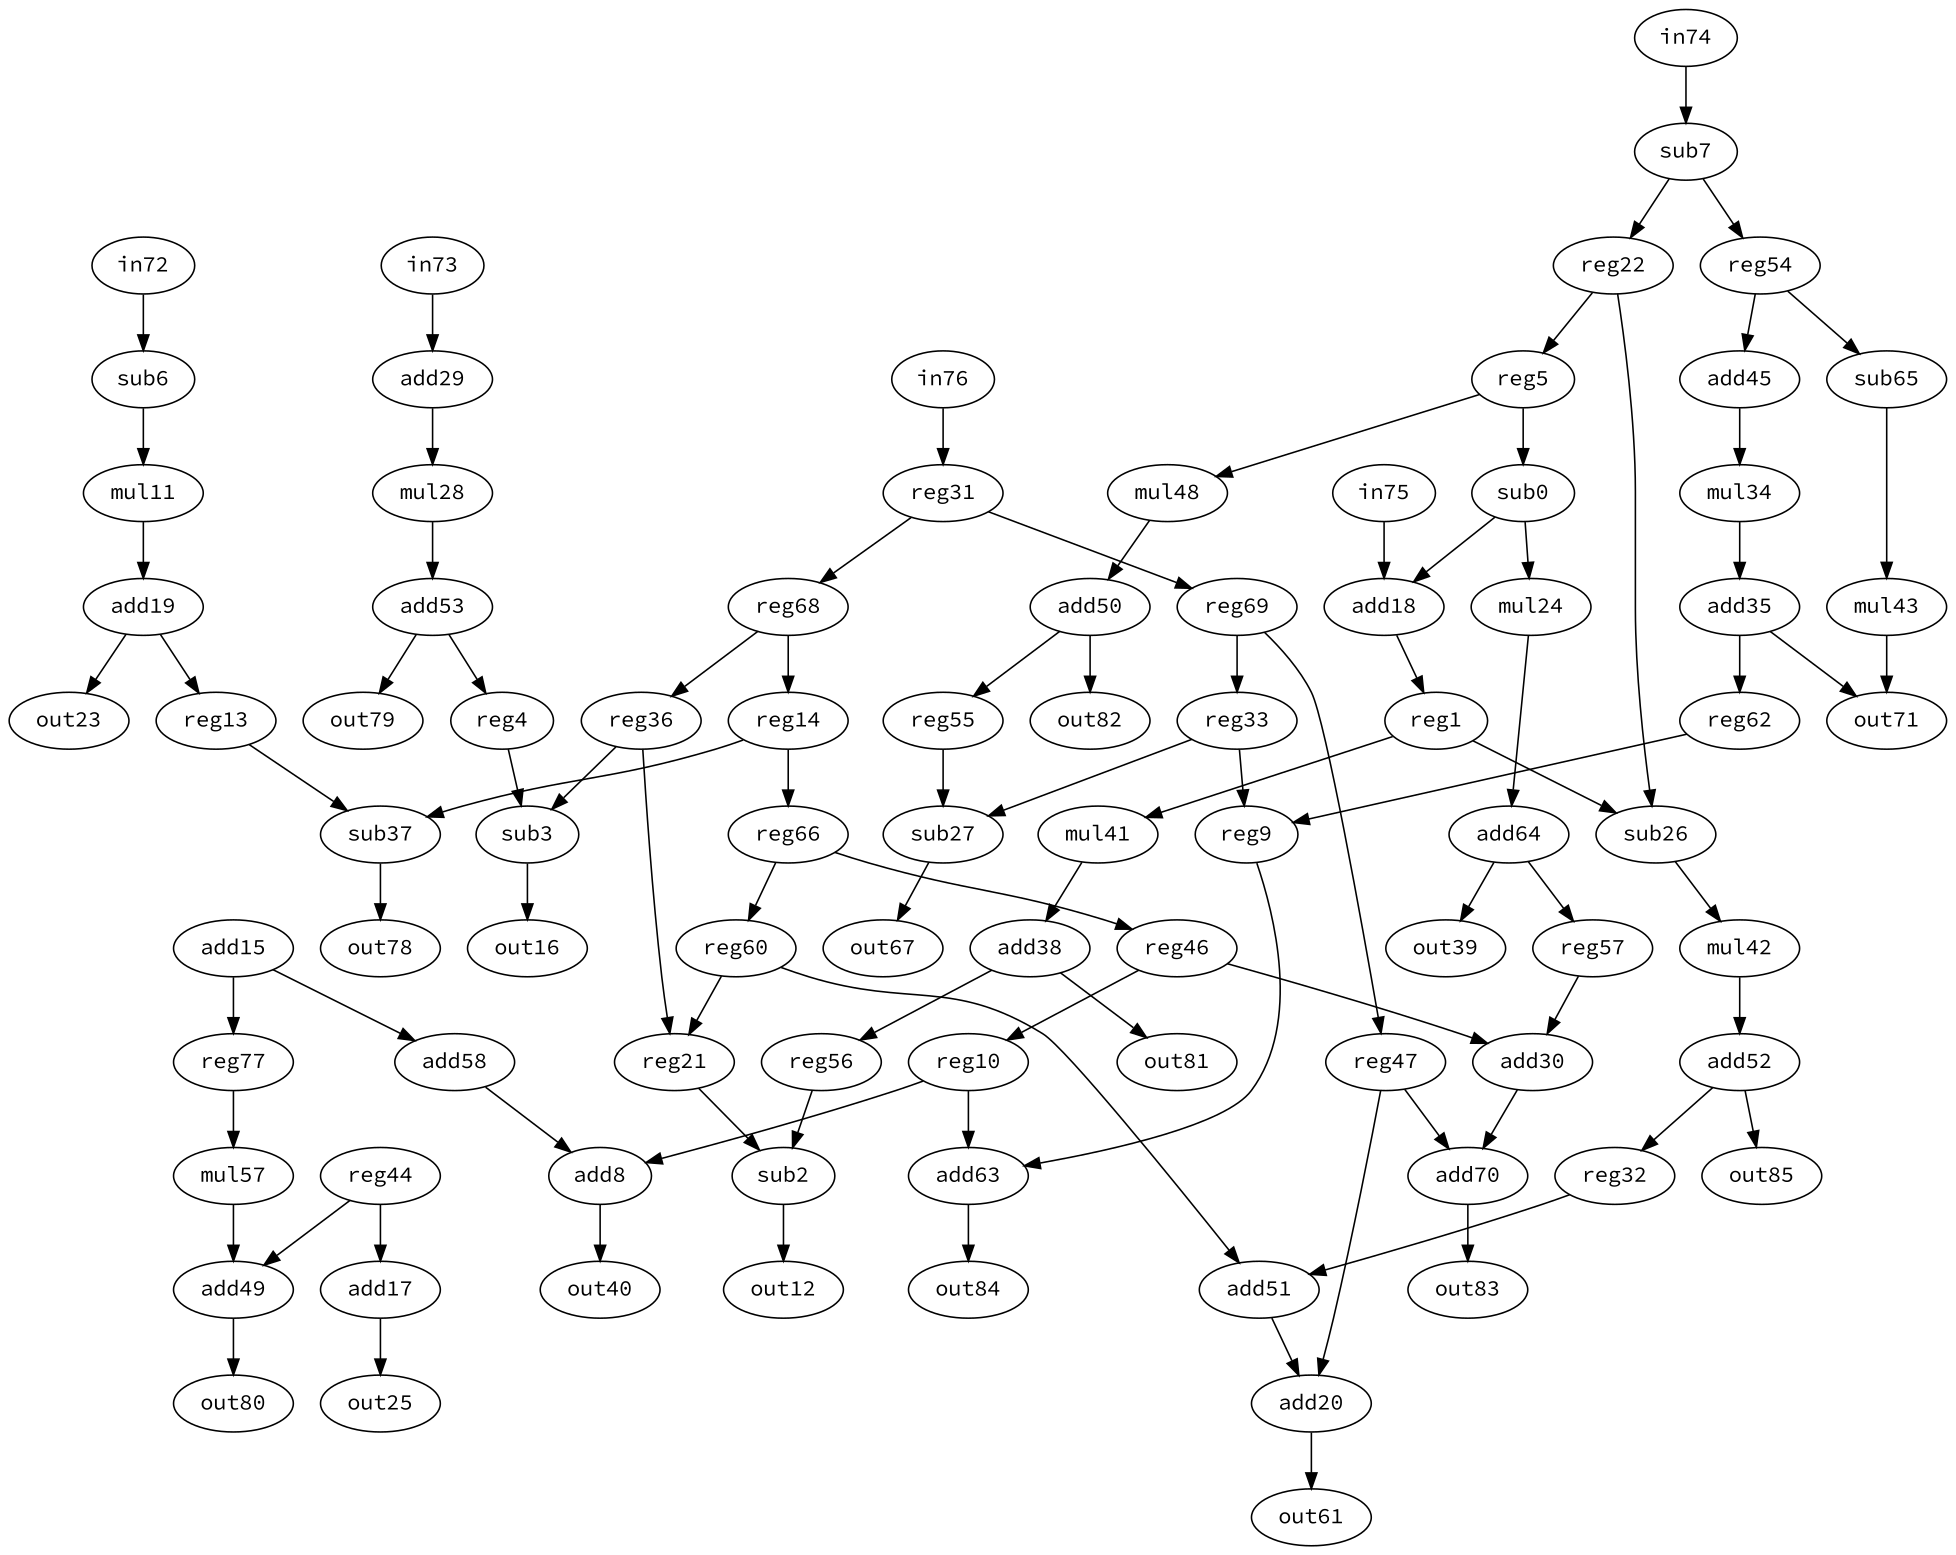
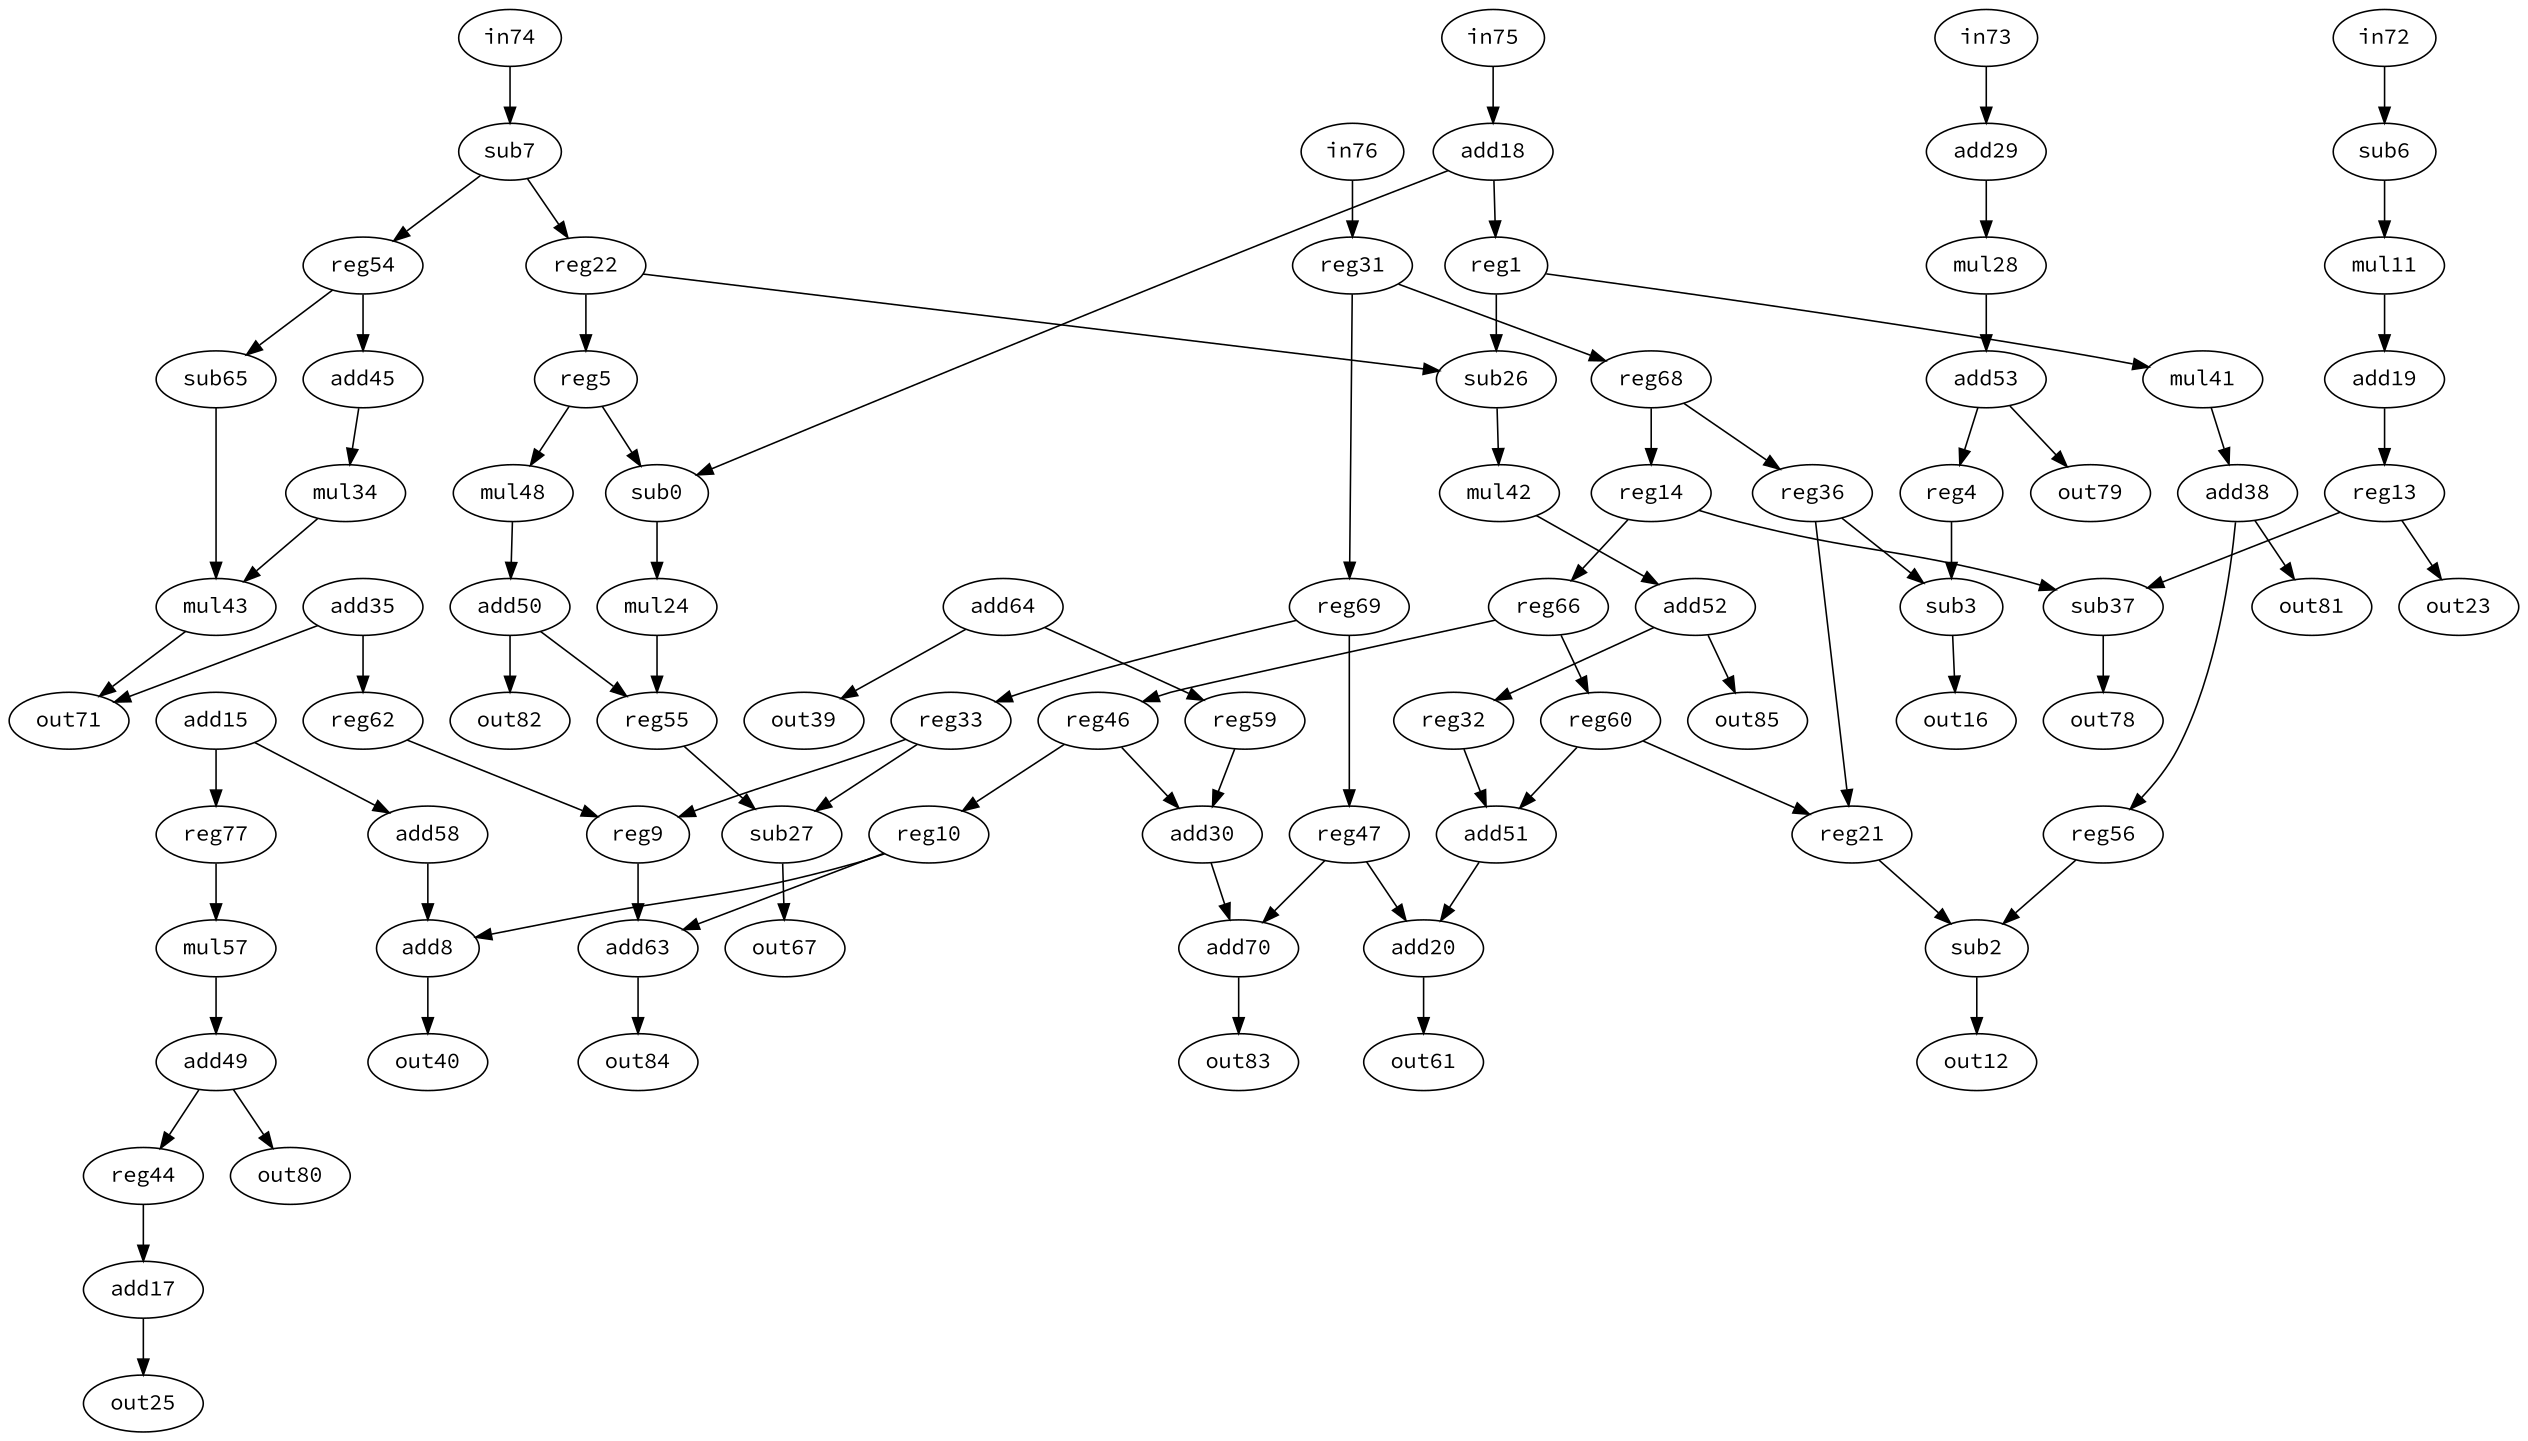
(1740, 542) -> (287, 545)
(1461, 544) -> (1098, 310)
(111, 657) -> (2417, 543)
(1521, 713) -> (657, 656)
(1593, 948) -> (1245, 721)
(314, 1228) -> (184, 1112)
